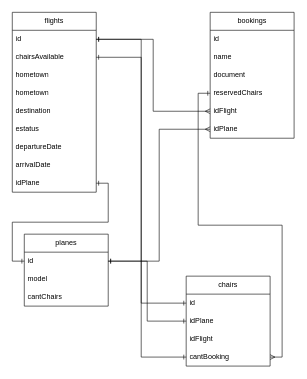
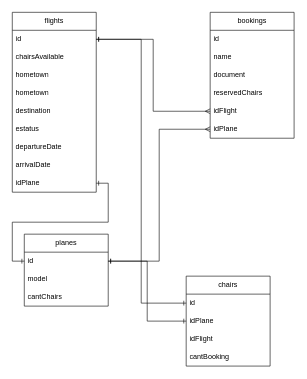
(240, 225) -> none
(141, 332) -> none
